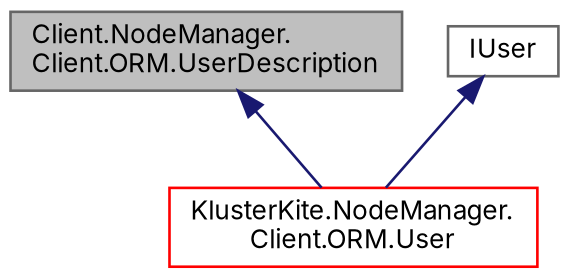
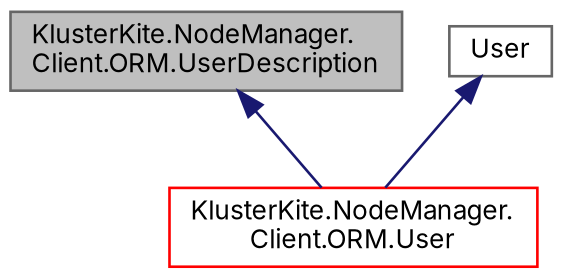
(206, 51) -> (206, 51)
(503, 51) -> (501, 51)
